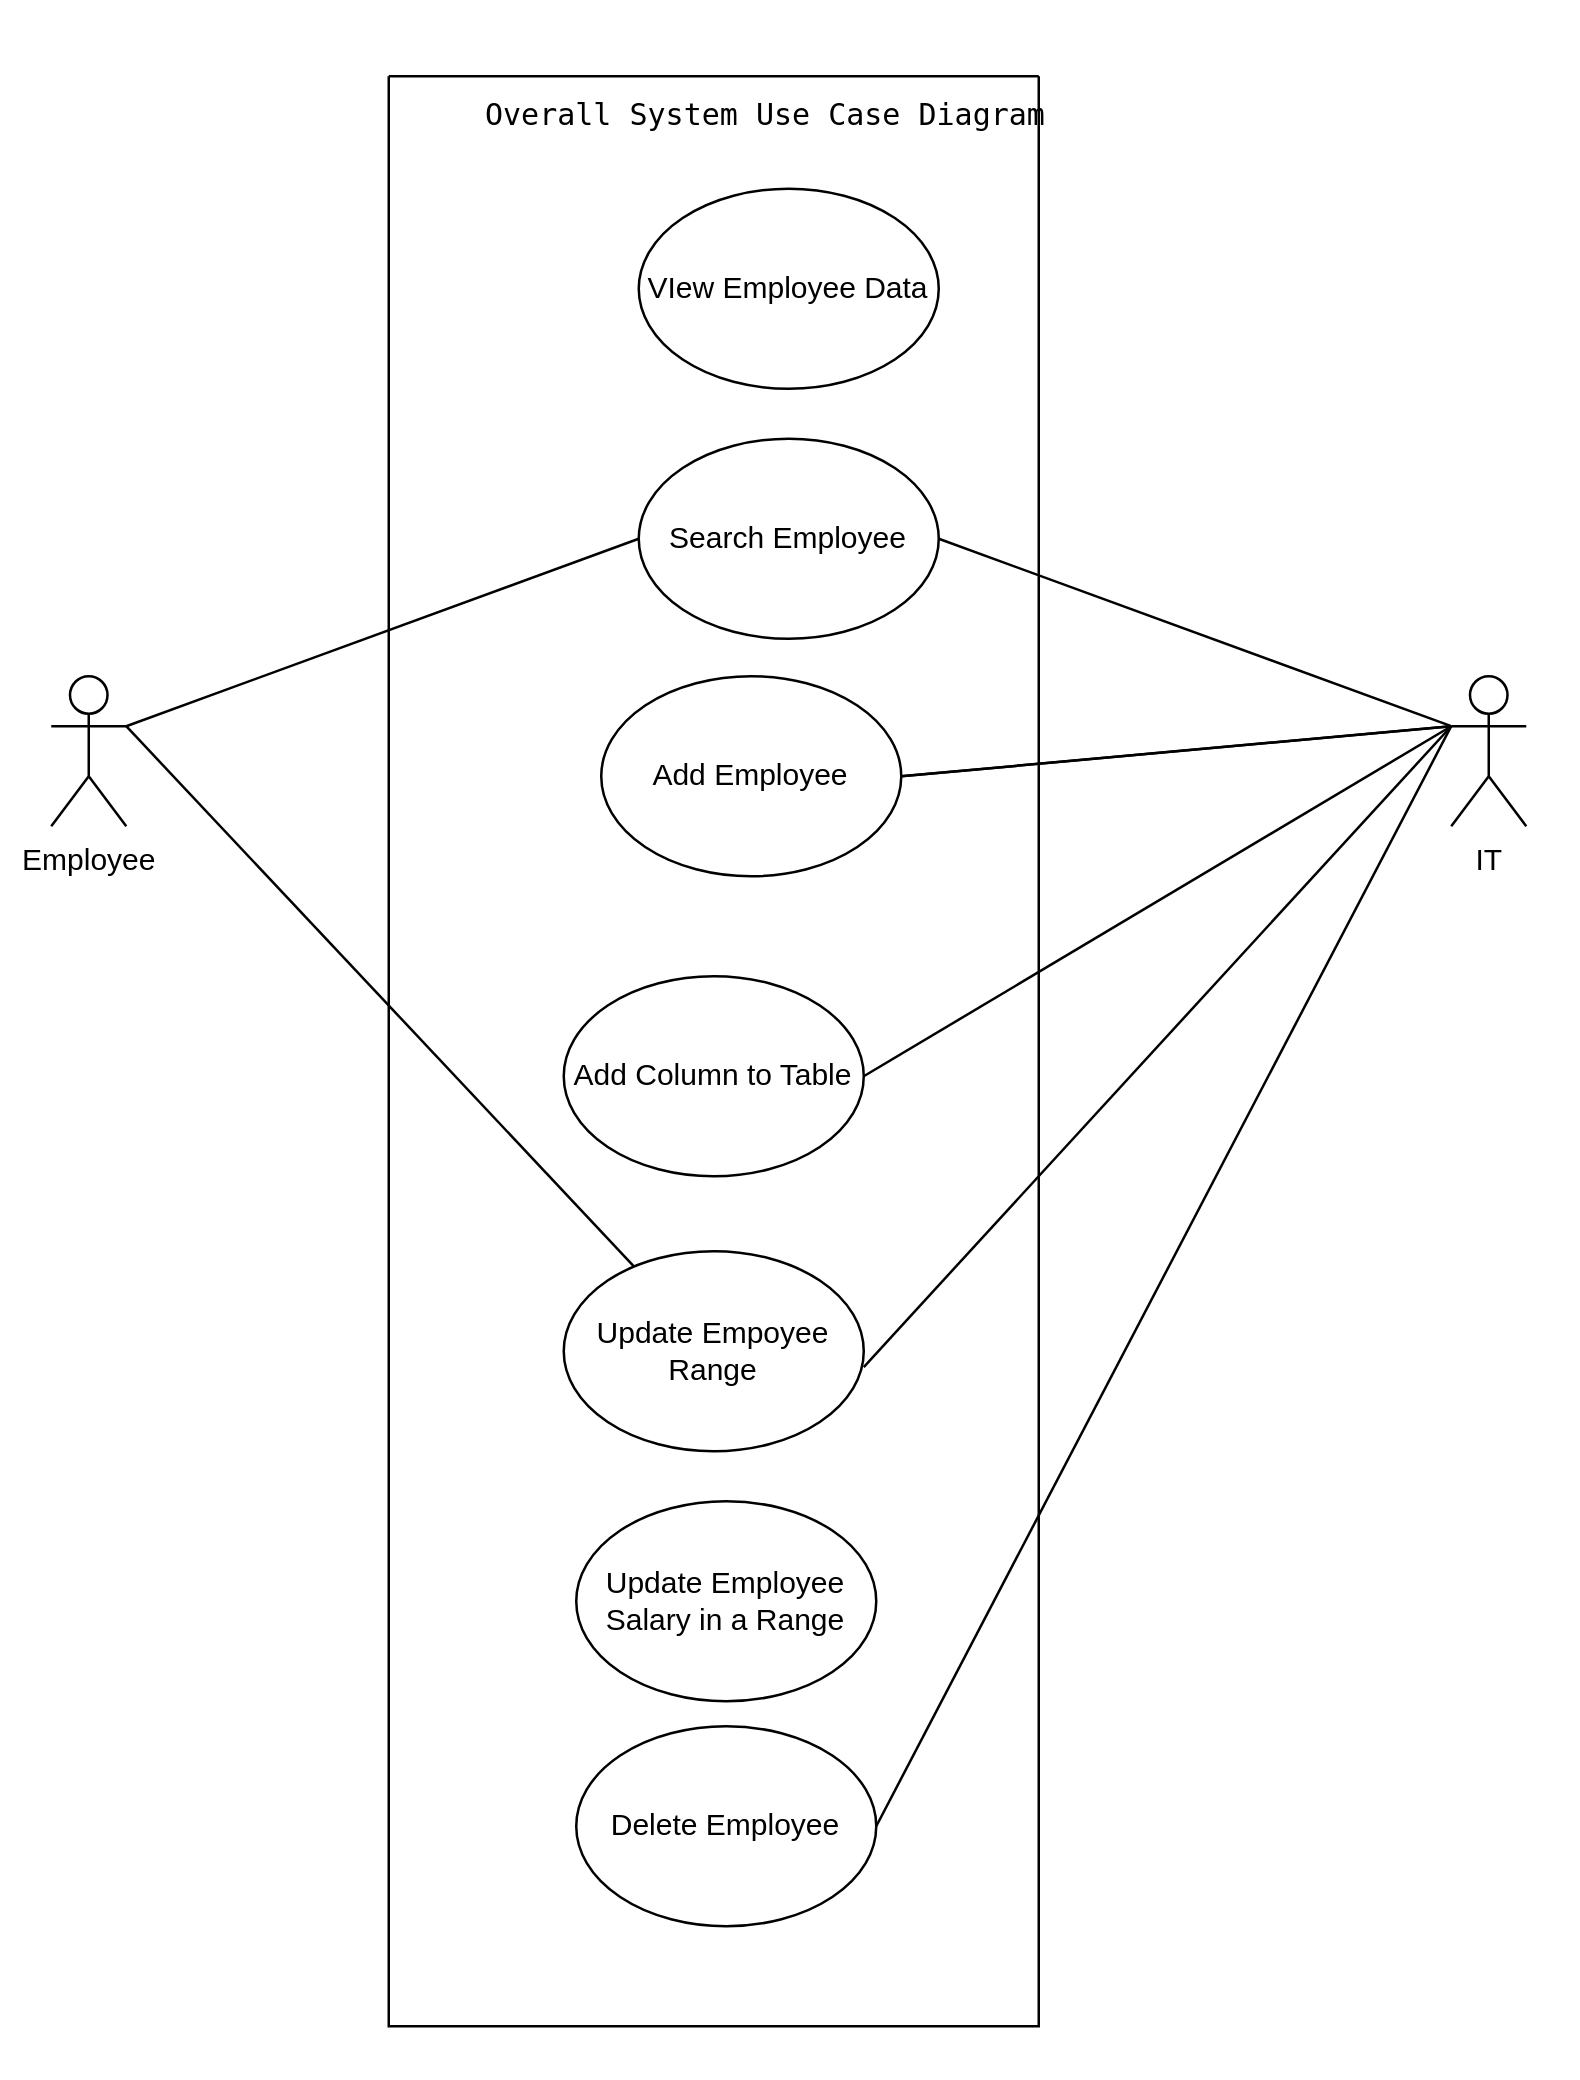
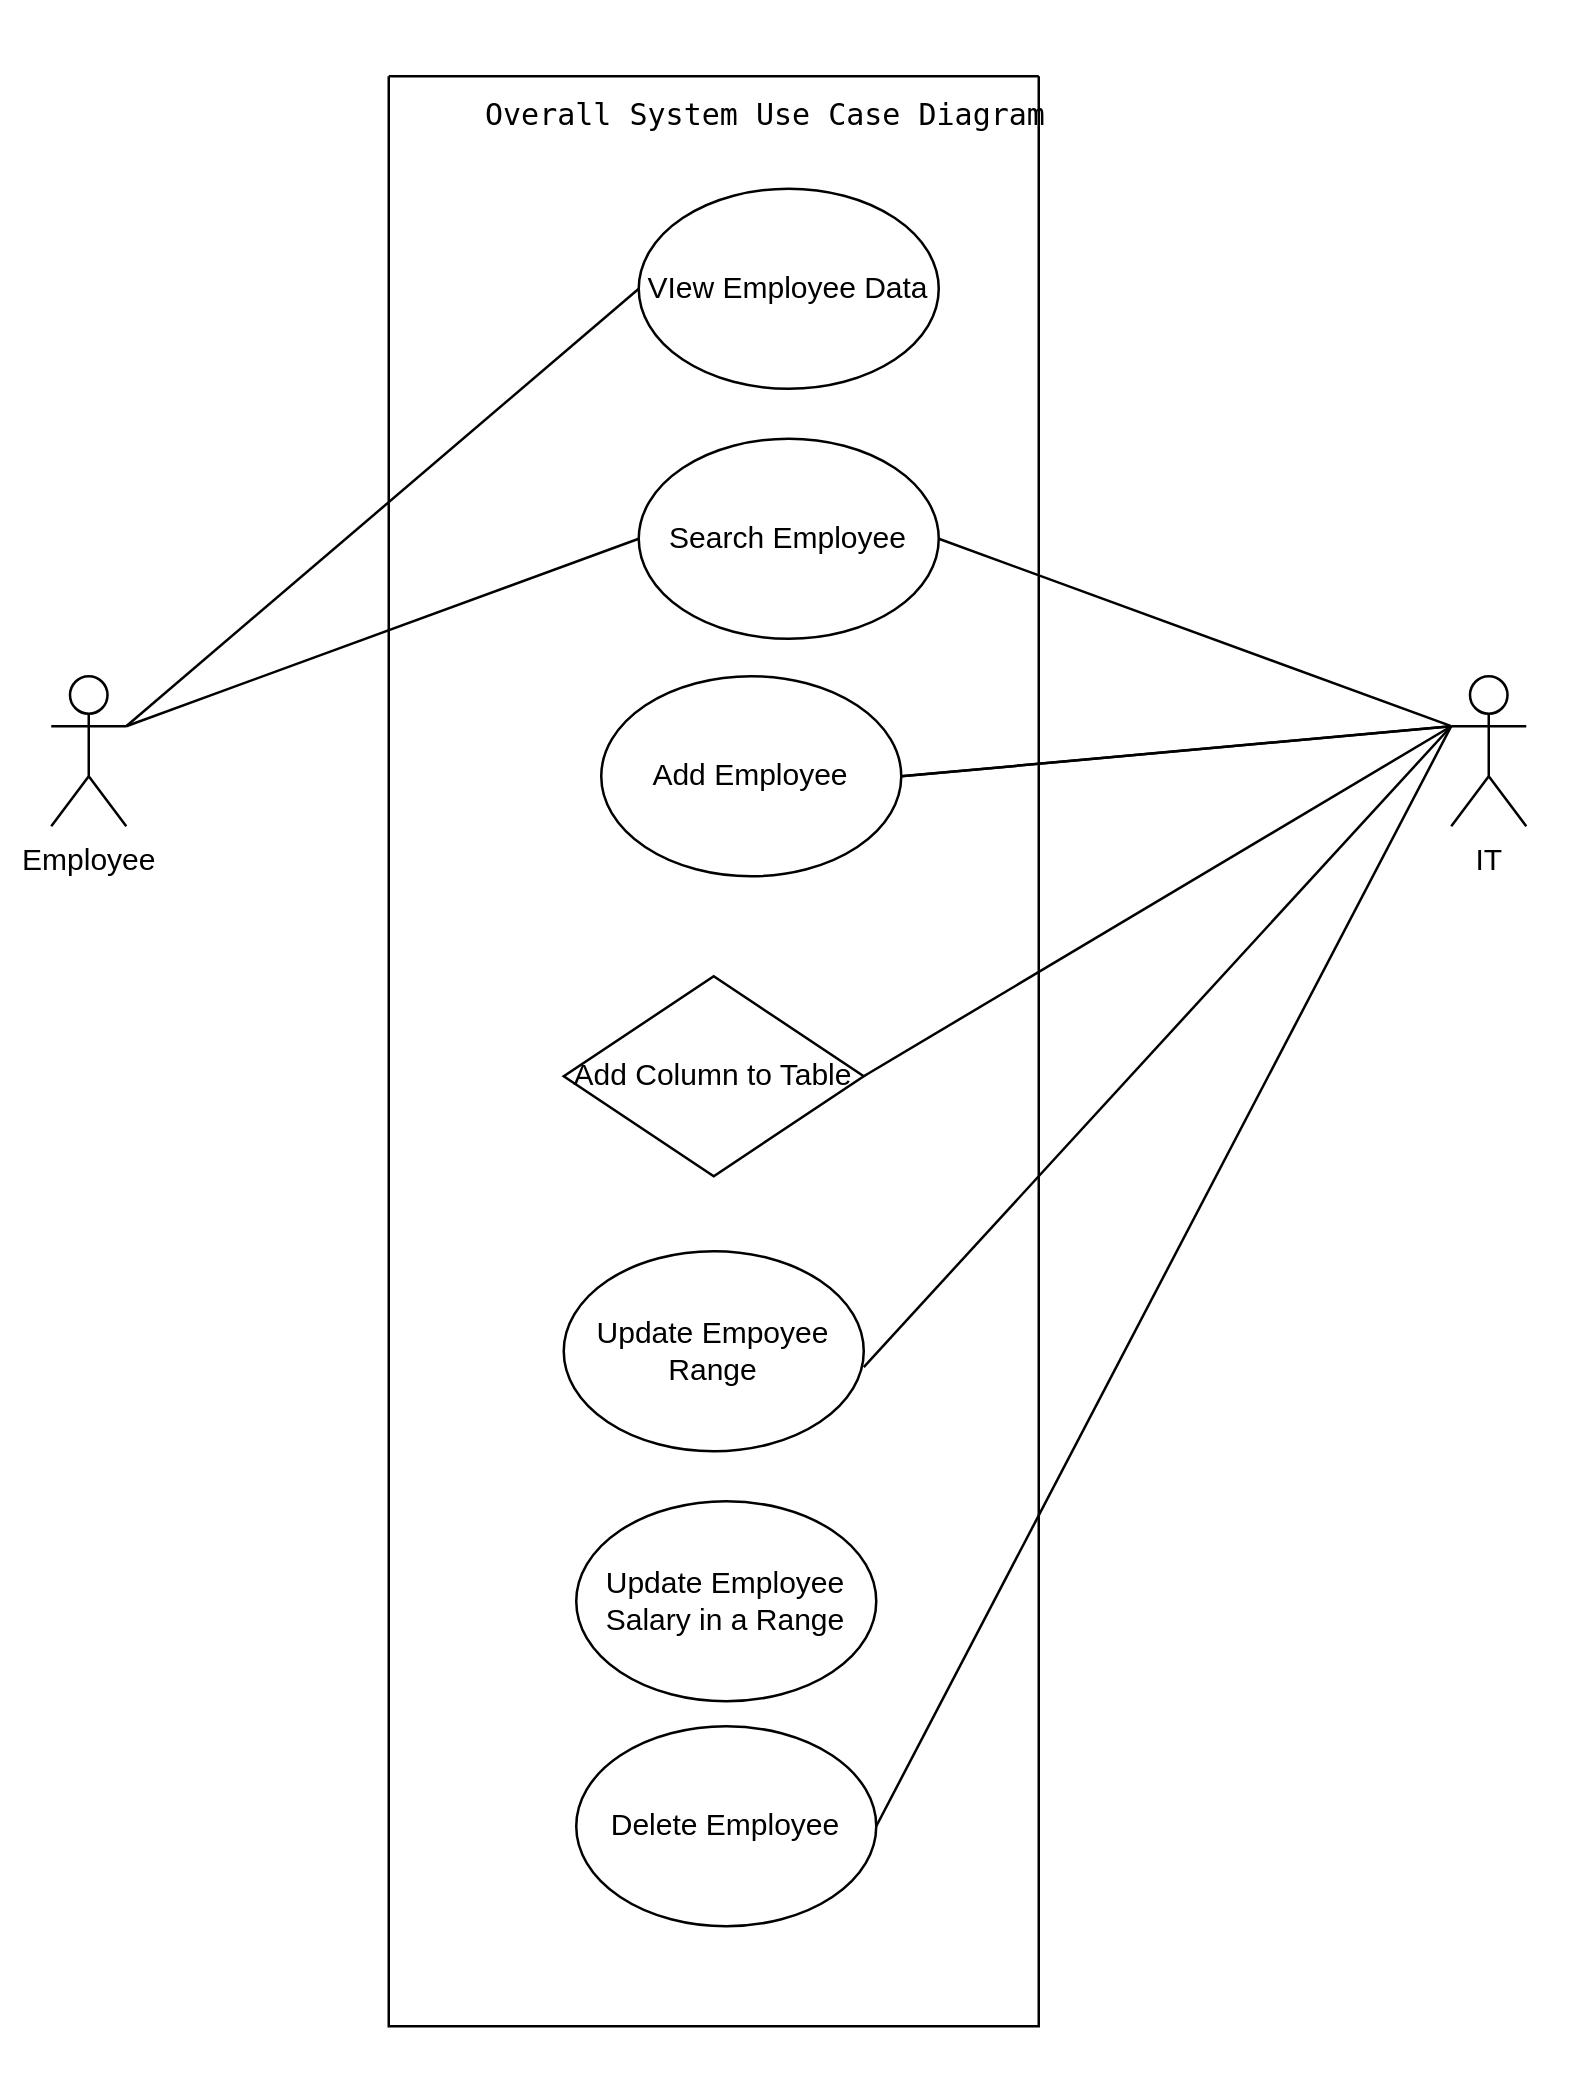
(256, 865) -> (260, 612)
(714, 1076) -> (714, 1076)
